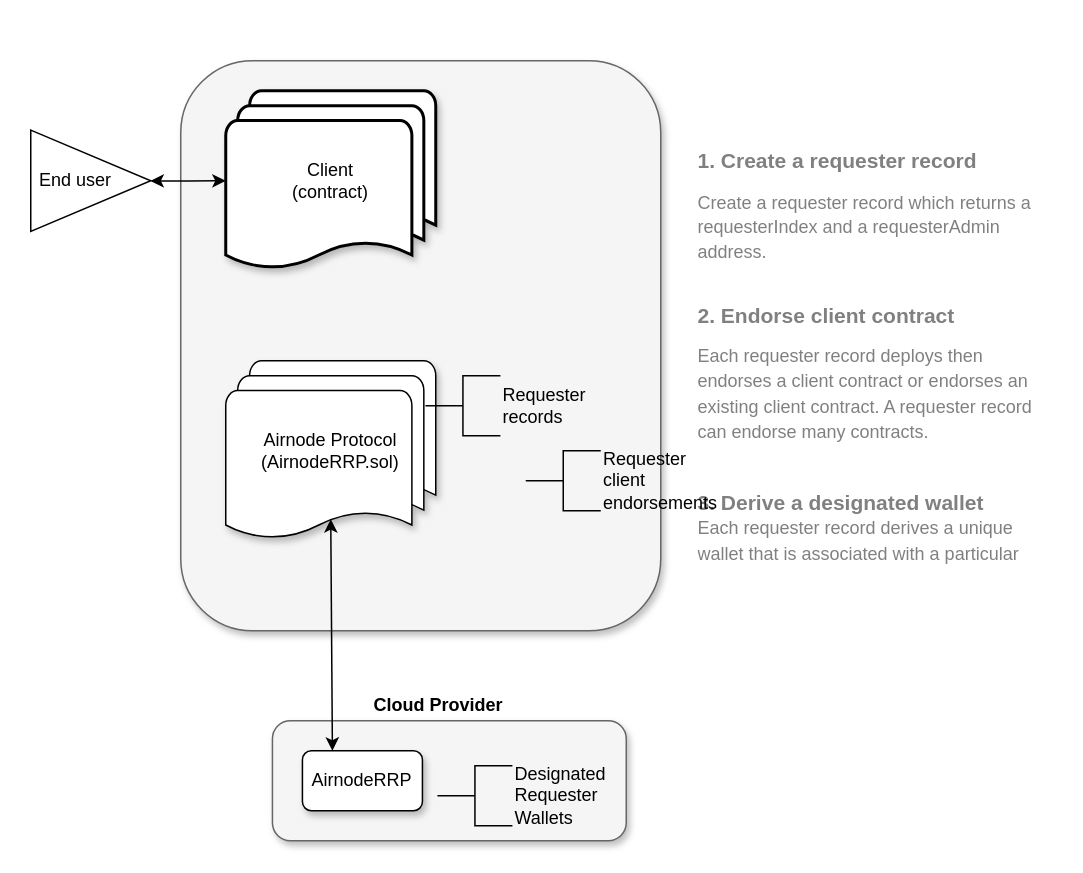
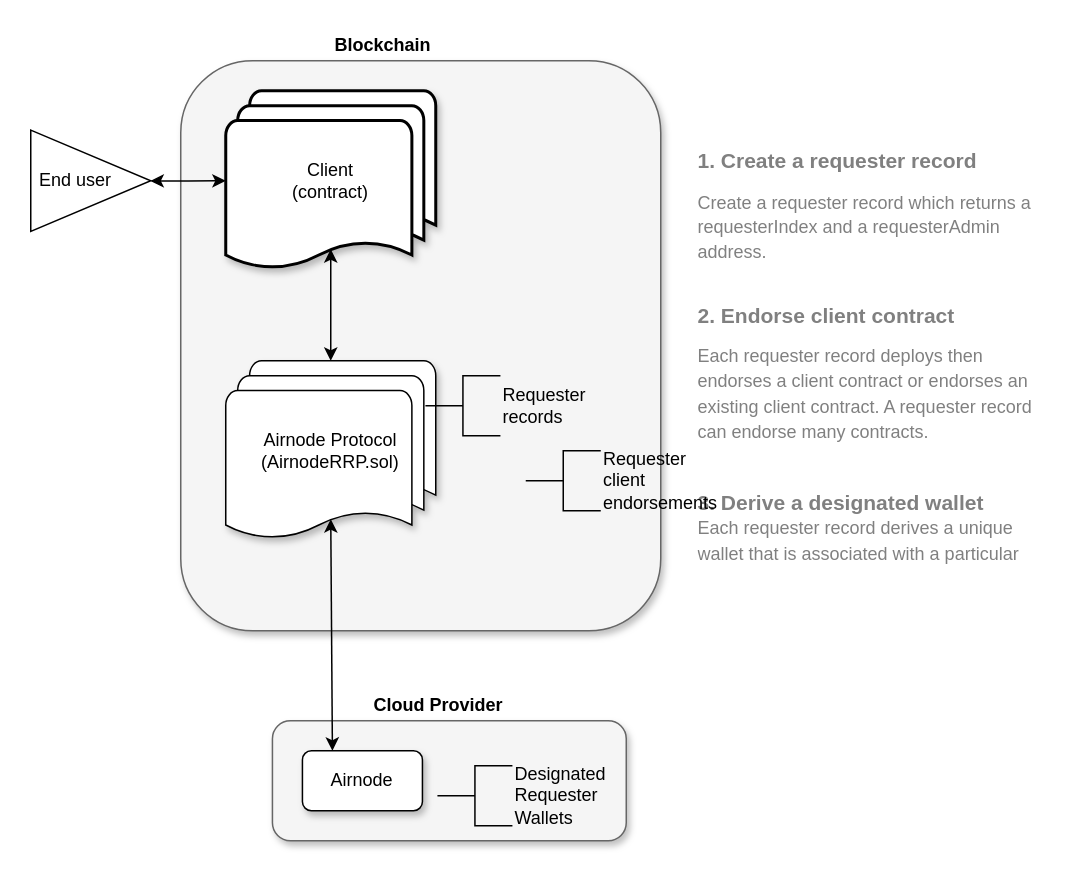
none -> (383, 46)
none -> (331, 305)
(362, 781) -> (362, 781)
